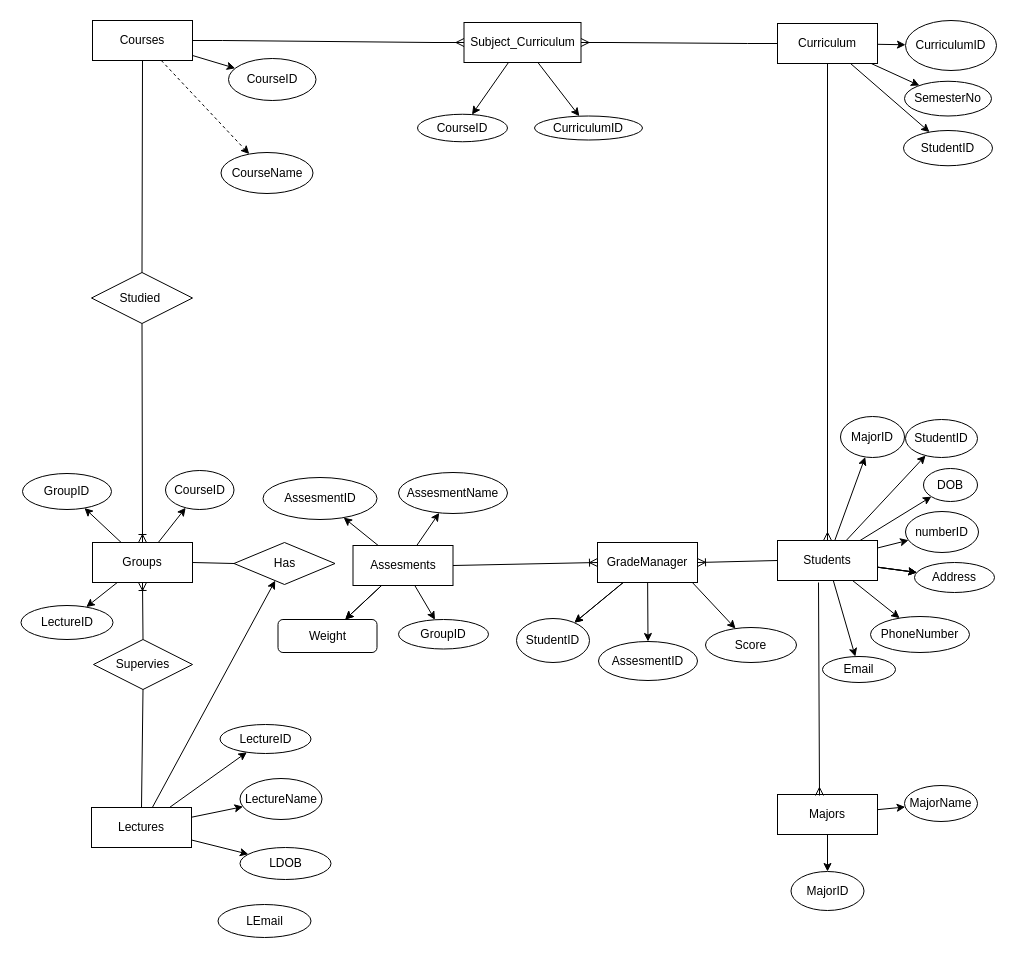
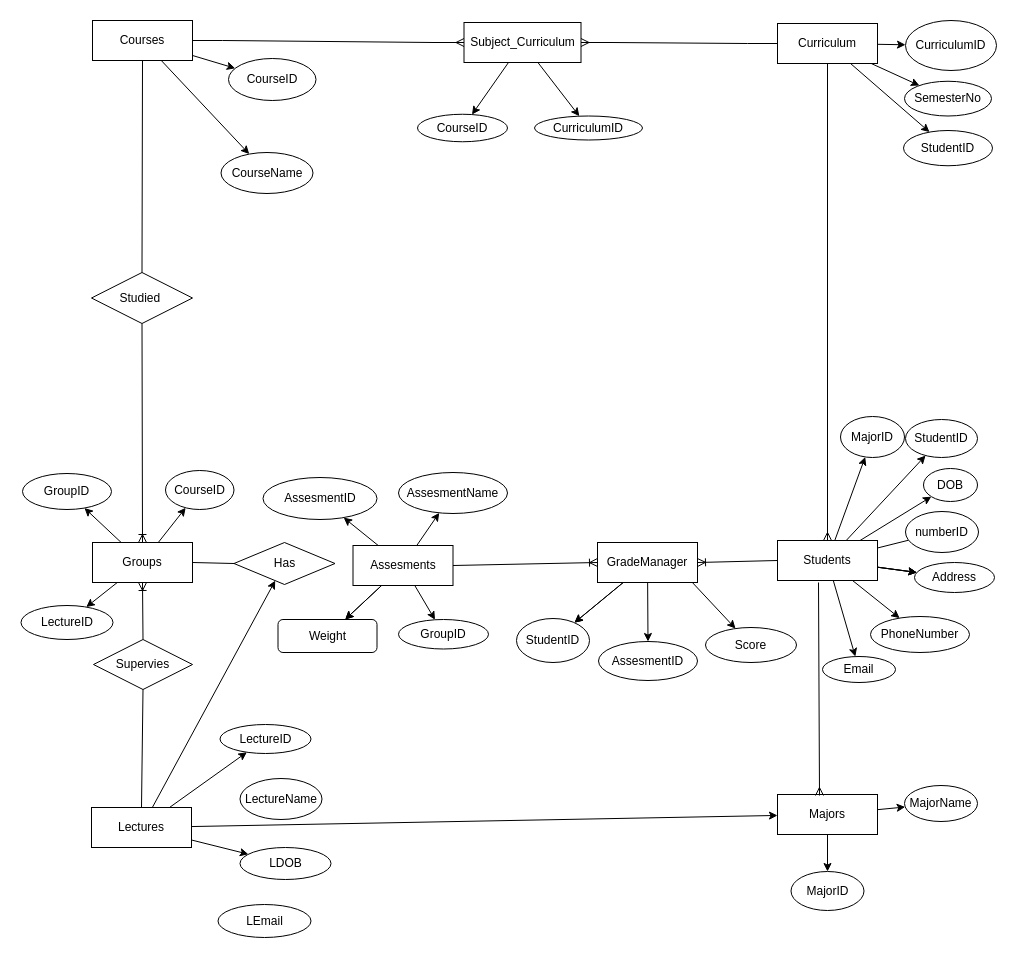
(203, 105) -> (203, 105)
(900, 542) -> (903, 542)
(214, 813) -> (481, 821)
